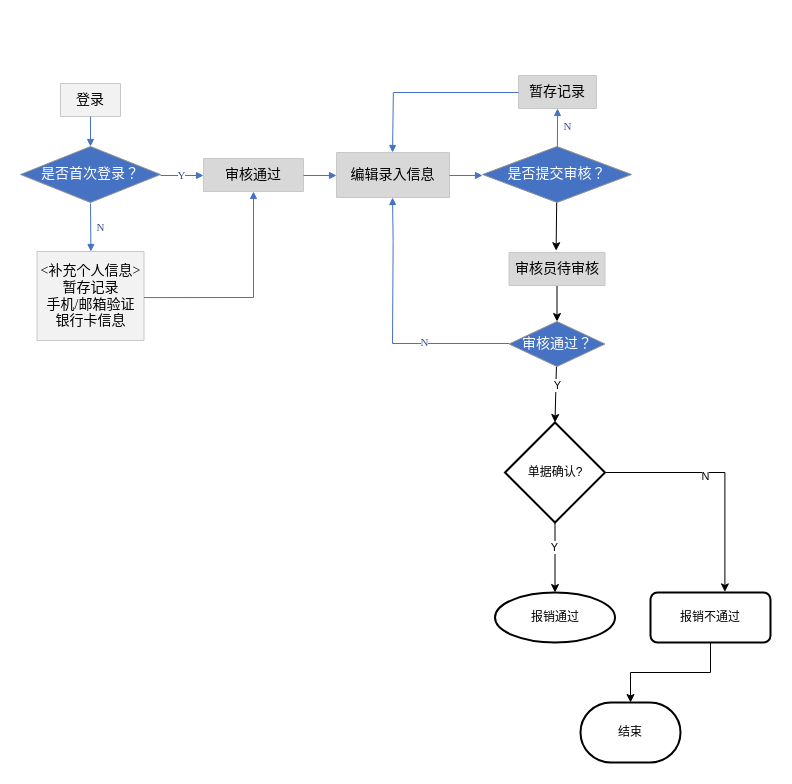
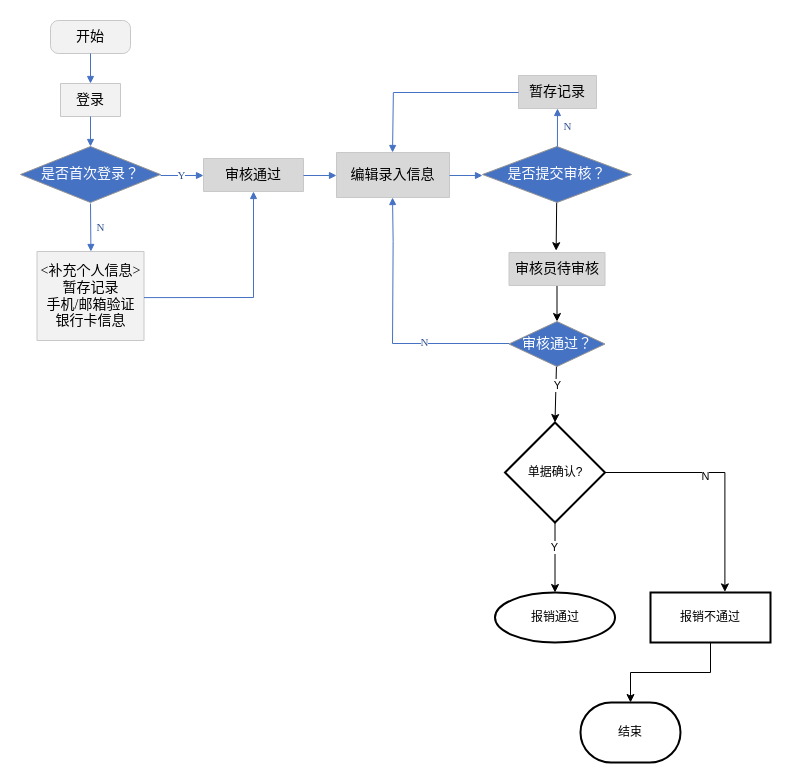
none -> (91, 37)
none -> (91, 65)
(711, 618) -> (711, 618)
